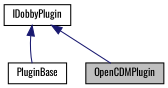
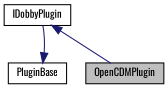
(31, 50) -> (44, 39)
